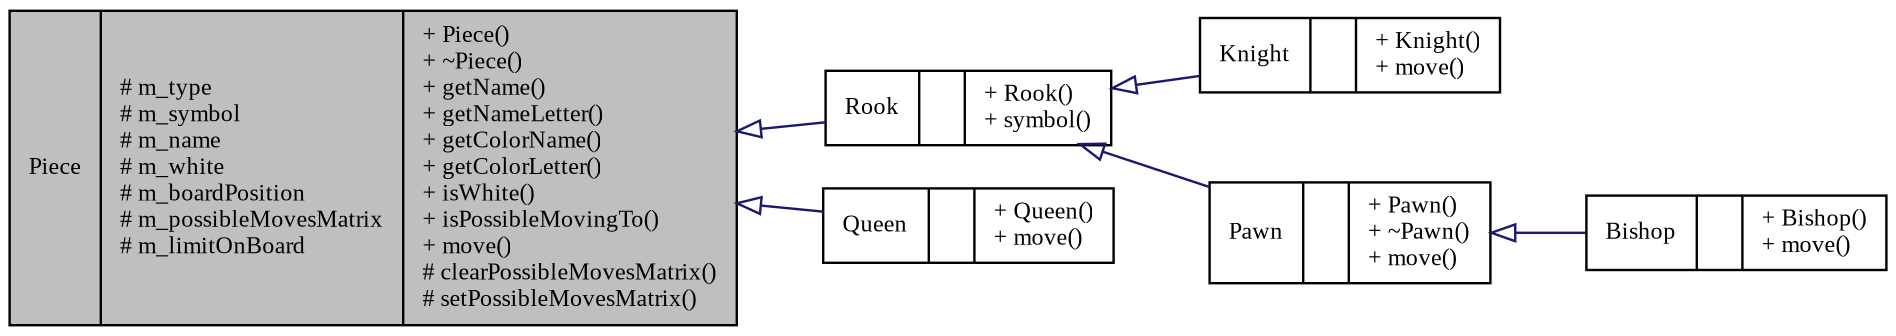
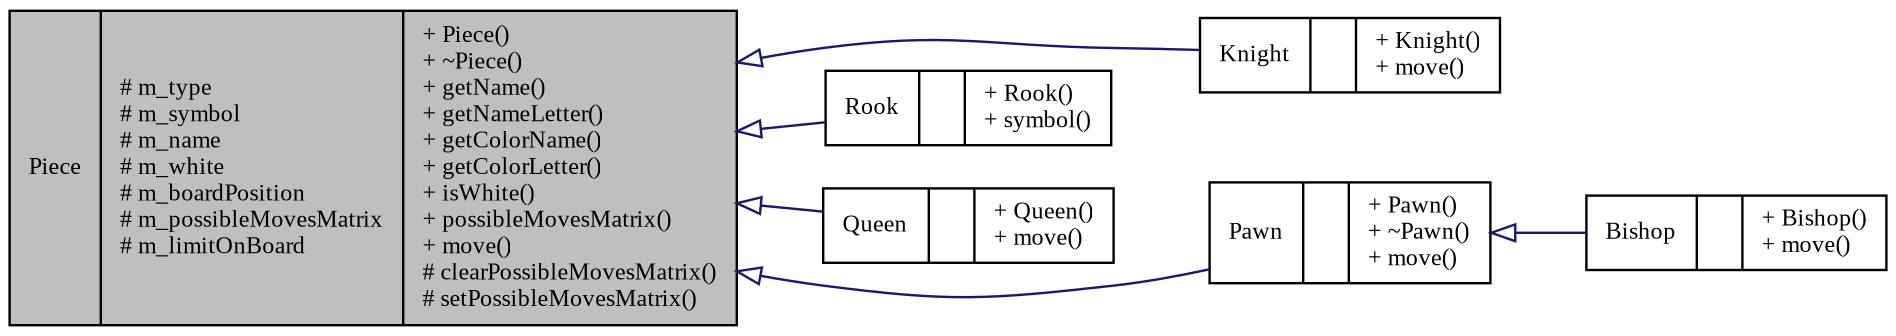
(1168, 80) -> (980, 42)
(1156, 169) -> (985, 297)
(541, 220) -> (547, 220)
